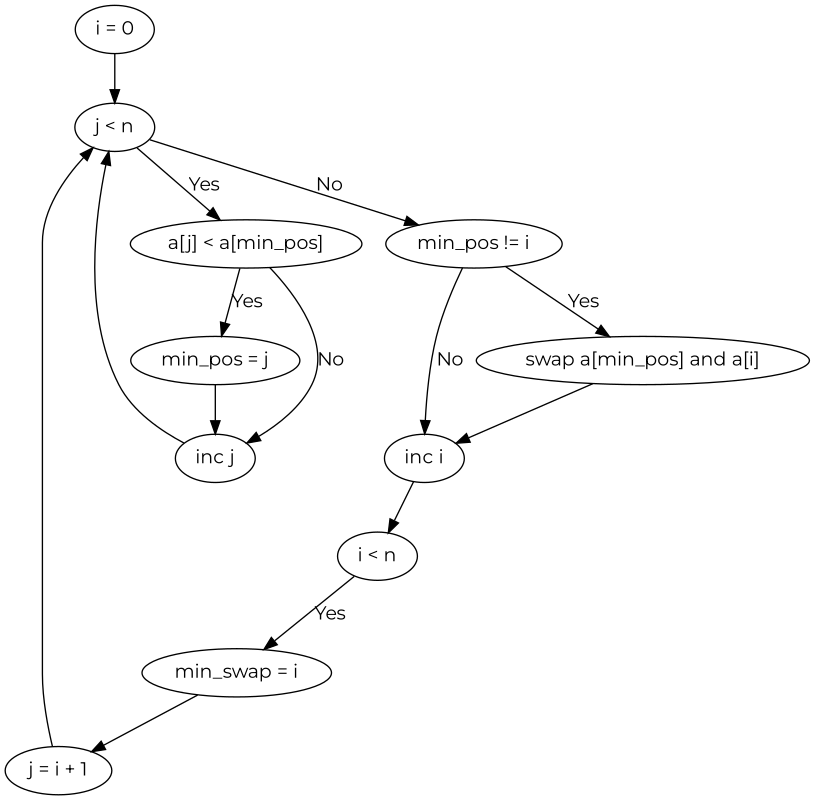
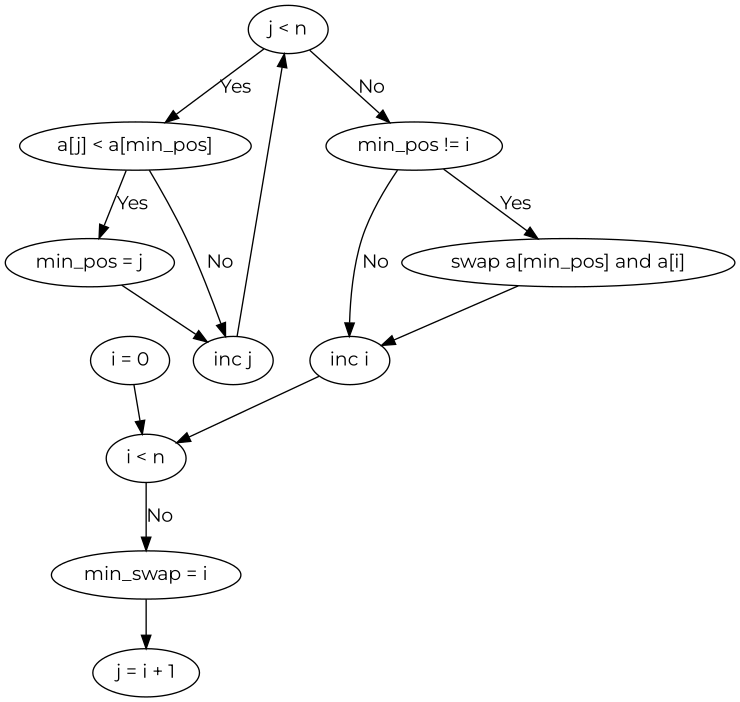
(115, 72) -> (137, 403)
(42, 447) -> none
(331, 615) -> (160, 517)
